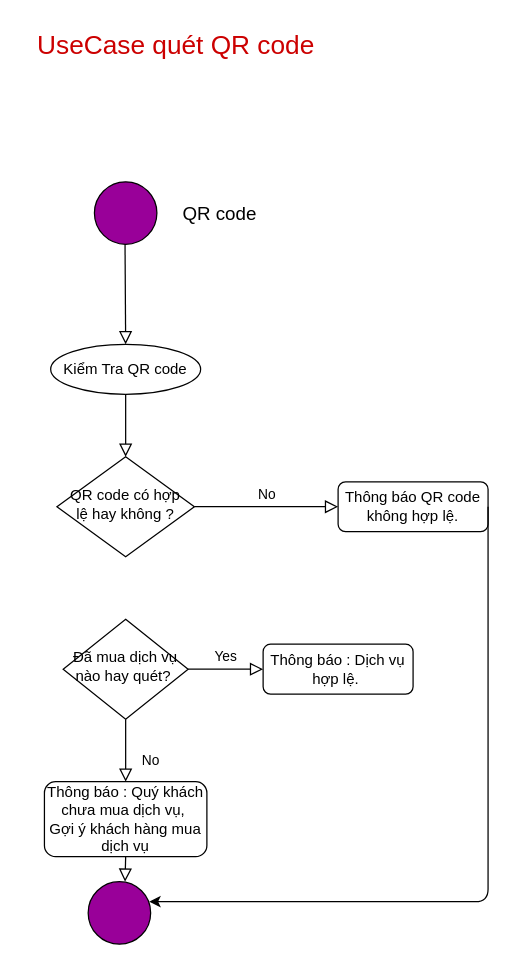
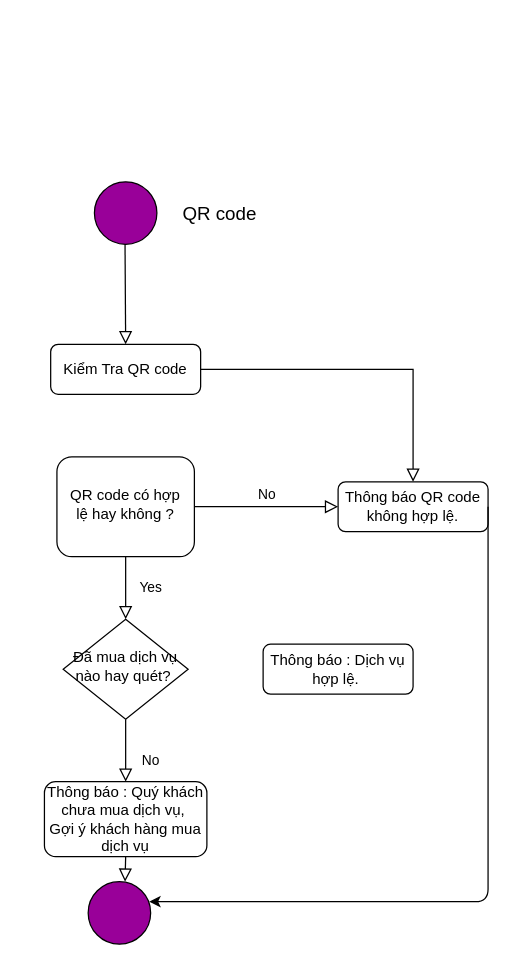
(176, 44) -> none
(126, 369) -> (126, 369)
(126, 419) -> (356, 369)
(126, 507) -> (126, 507)
none -> (126, 581)
(219, 669) -> none
